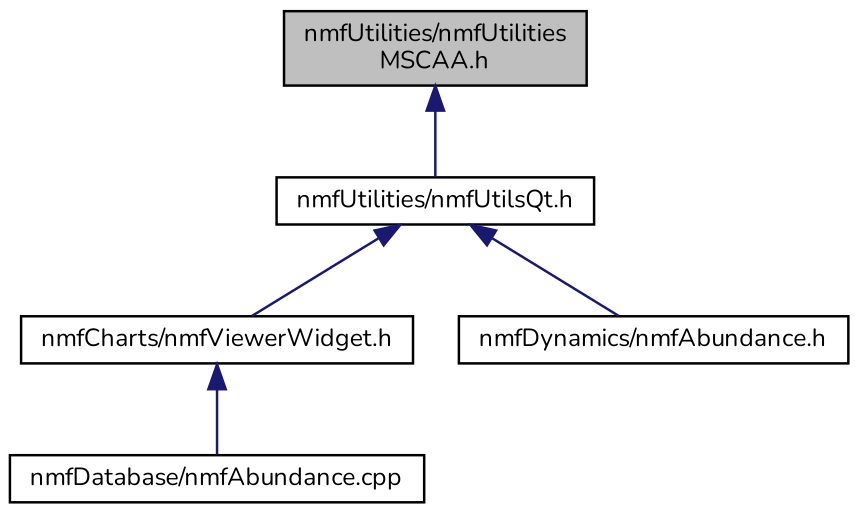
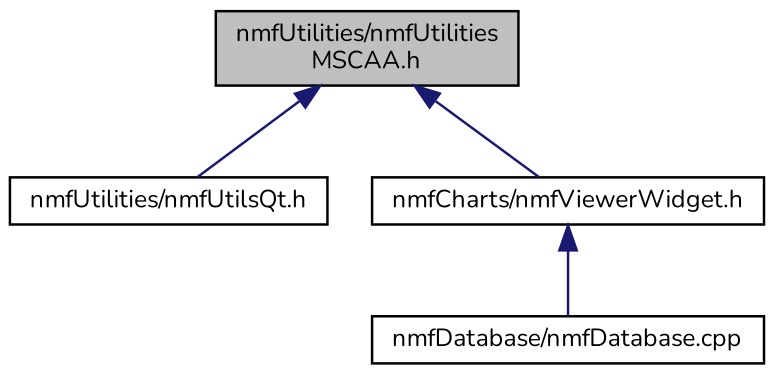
(315, 277) -> (487, 139)
(654, 340) -> none
(217, 479) -> (568, 340)
